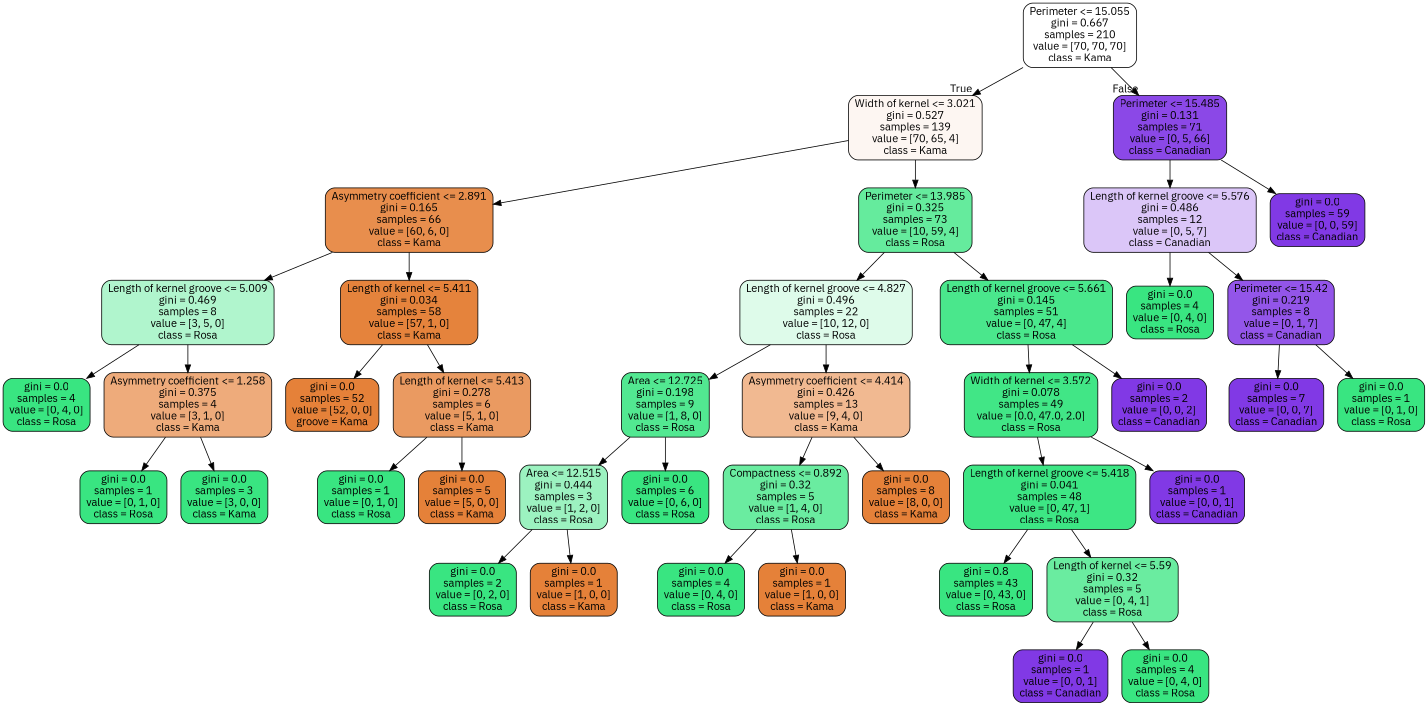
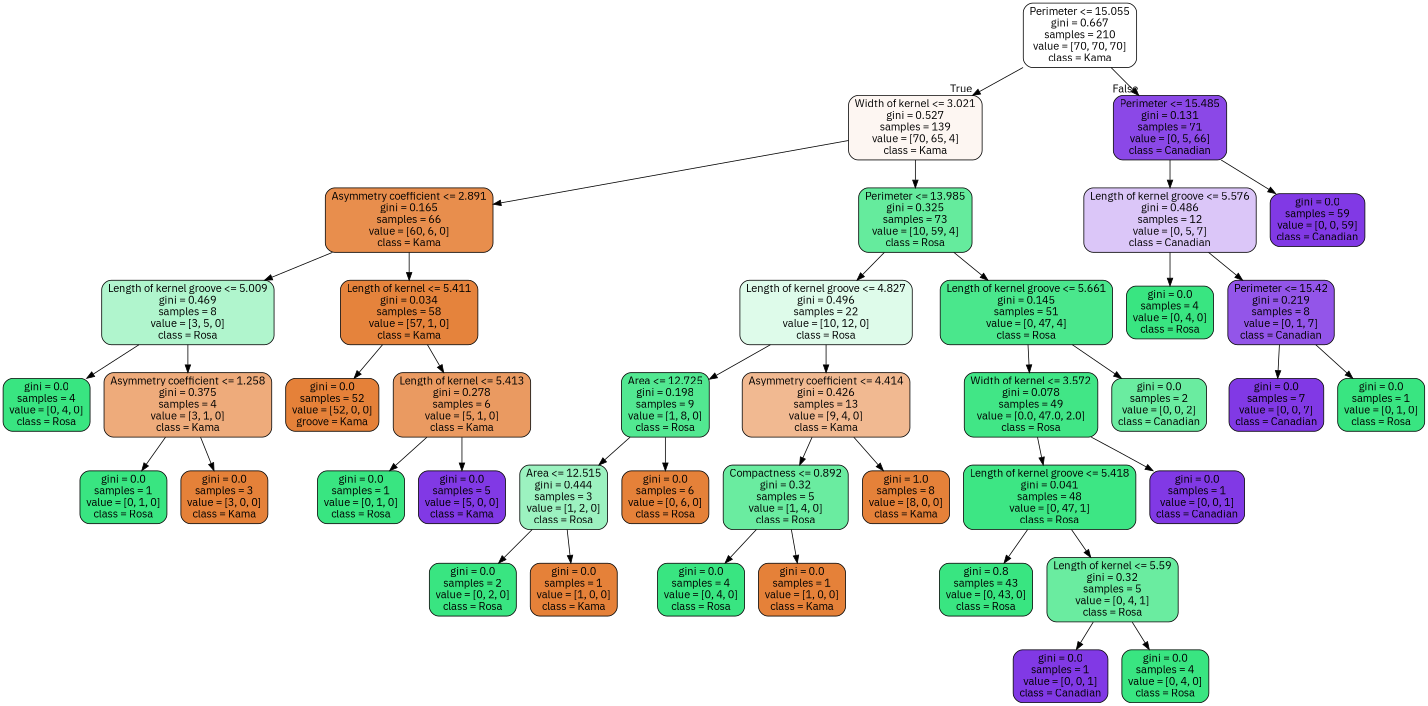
(1159, 405) -> (1159, 405)
(224, 497) -> (224, 497)
(462, 497) -> (462, 497)
(665, 497) -> (665, 497)
(906, 497) -> (906, 497)
